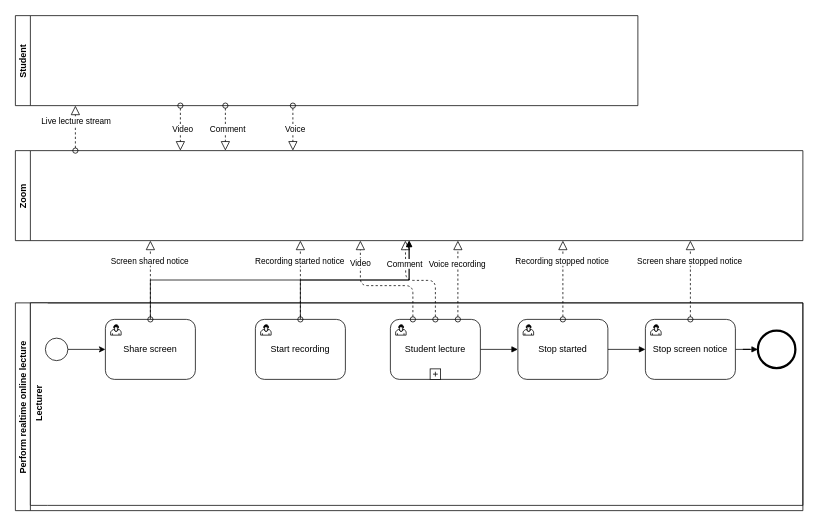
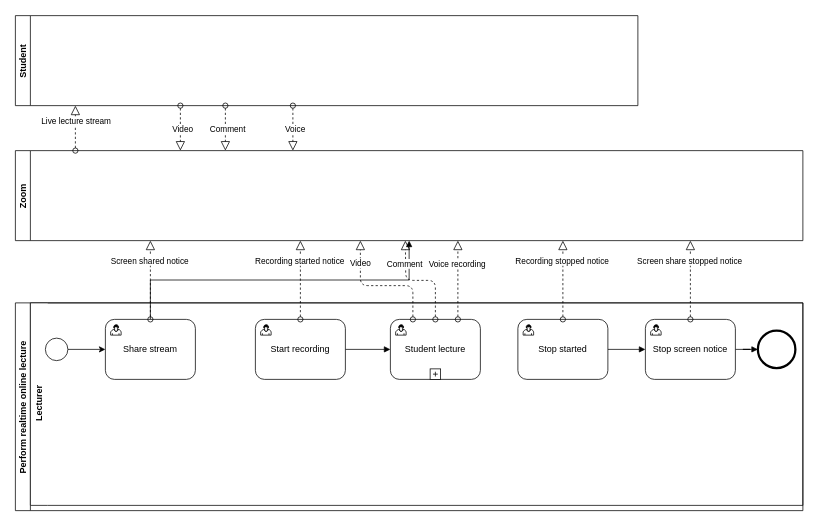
(300, 318) -> (365, 349)
(150, 349) -> (150, 349)
(496, 349) -> none
